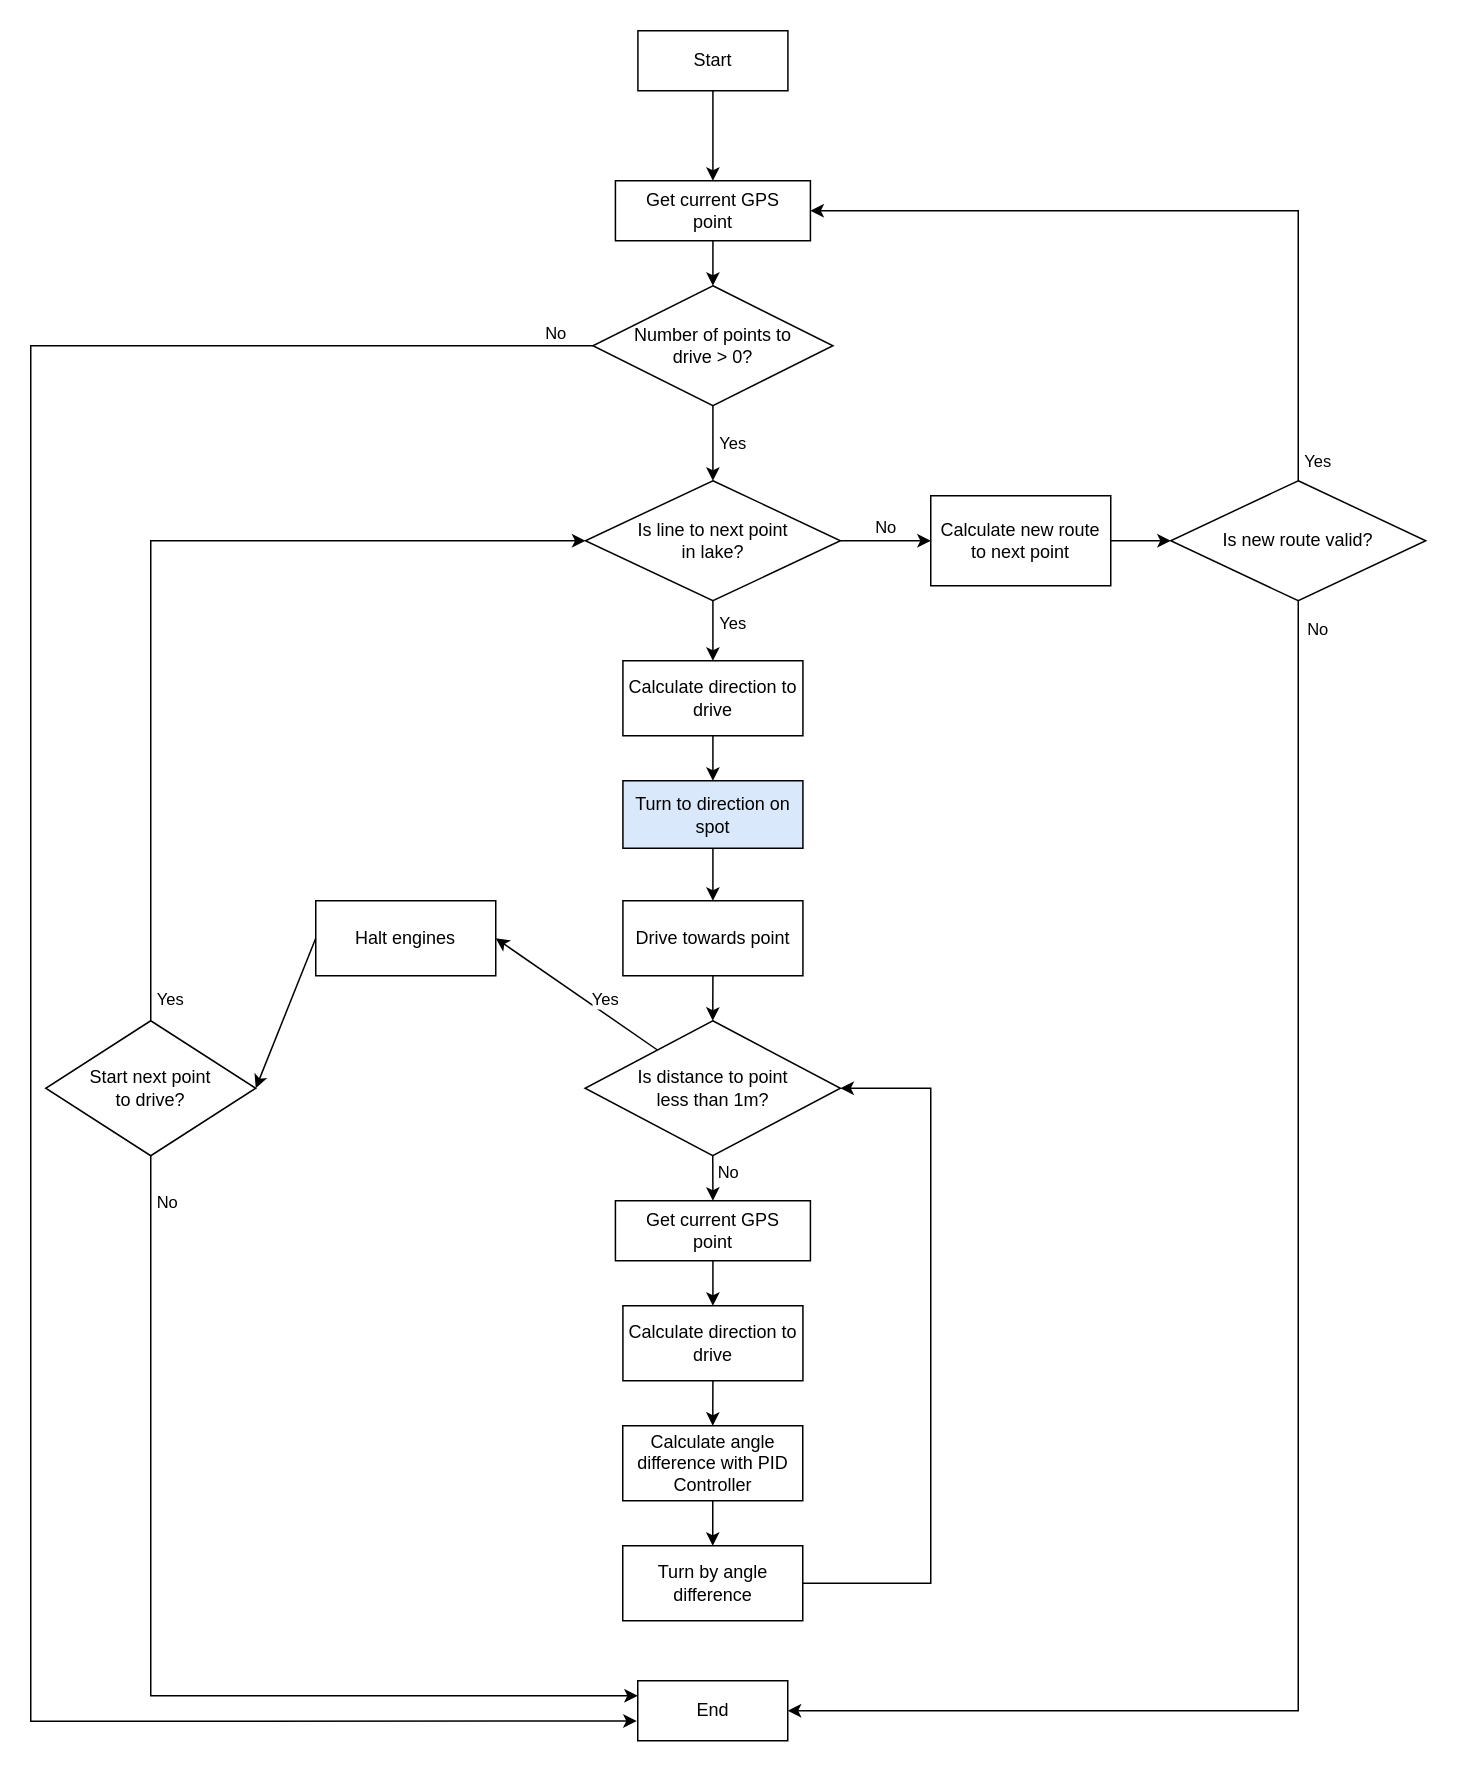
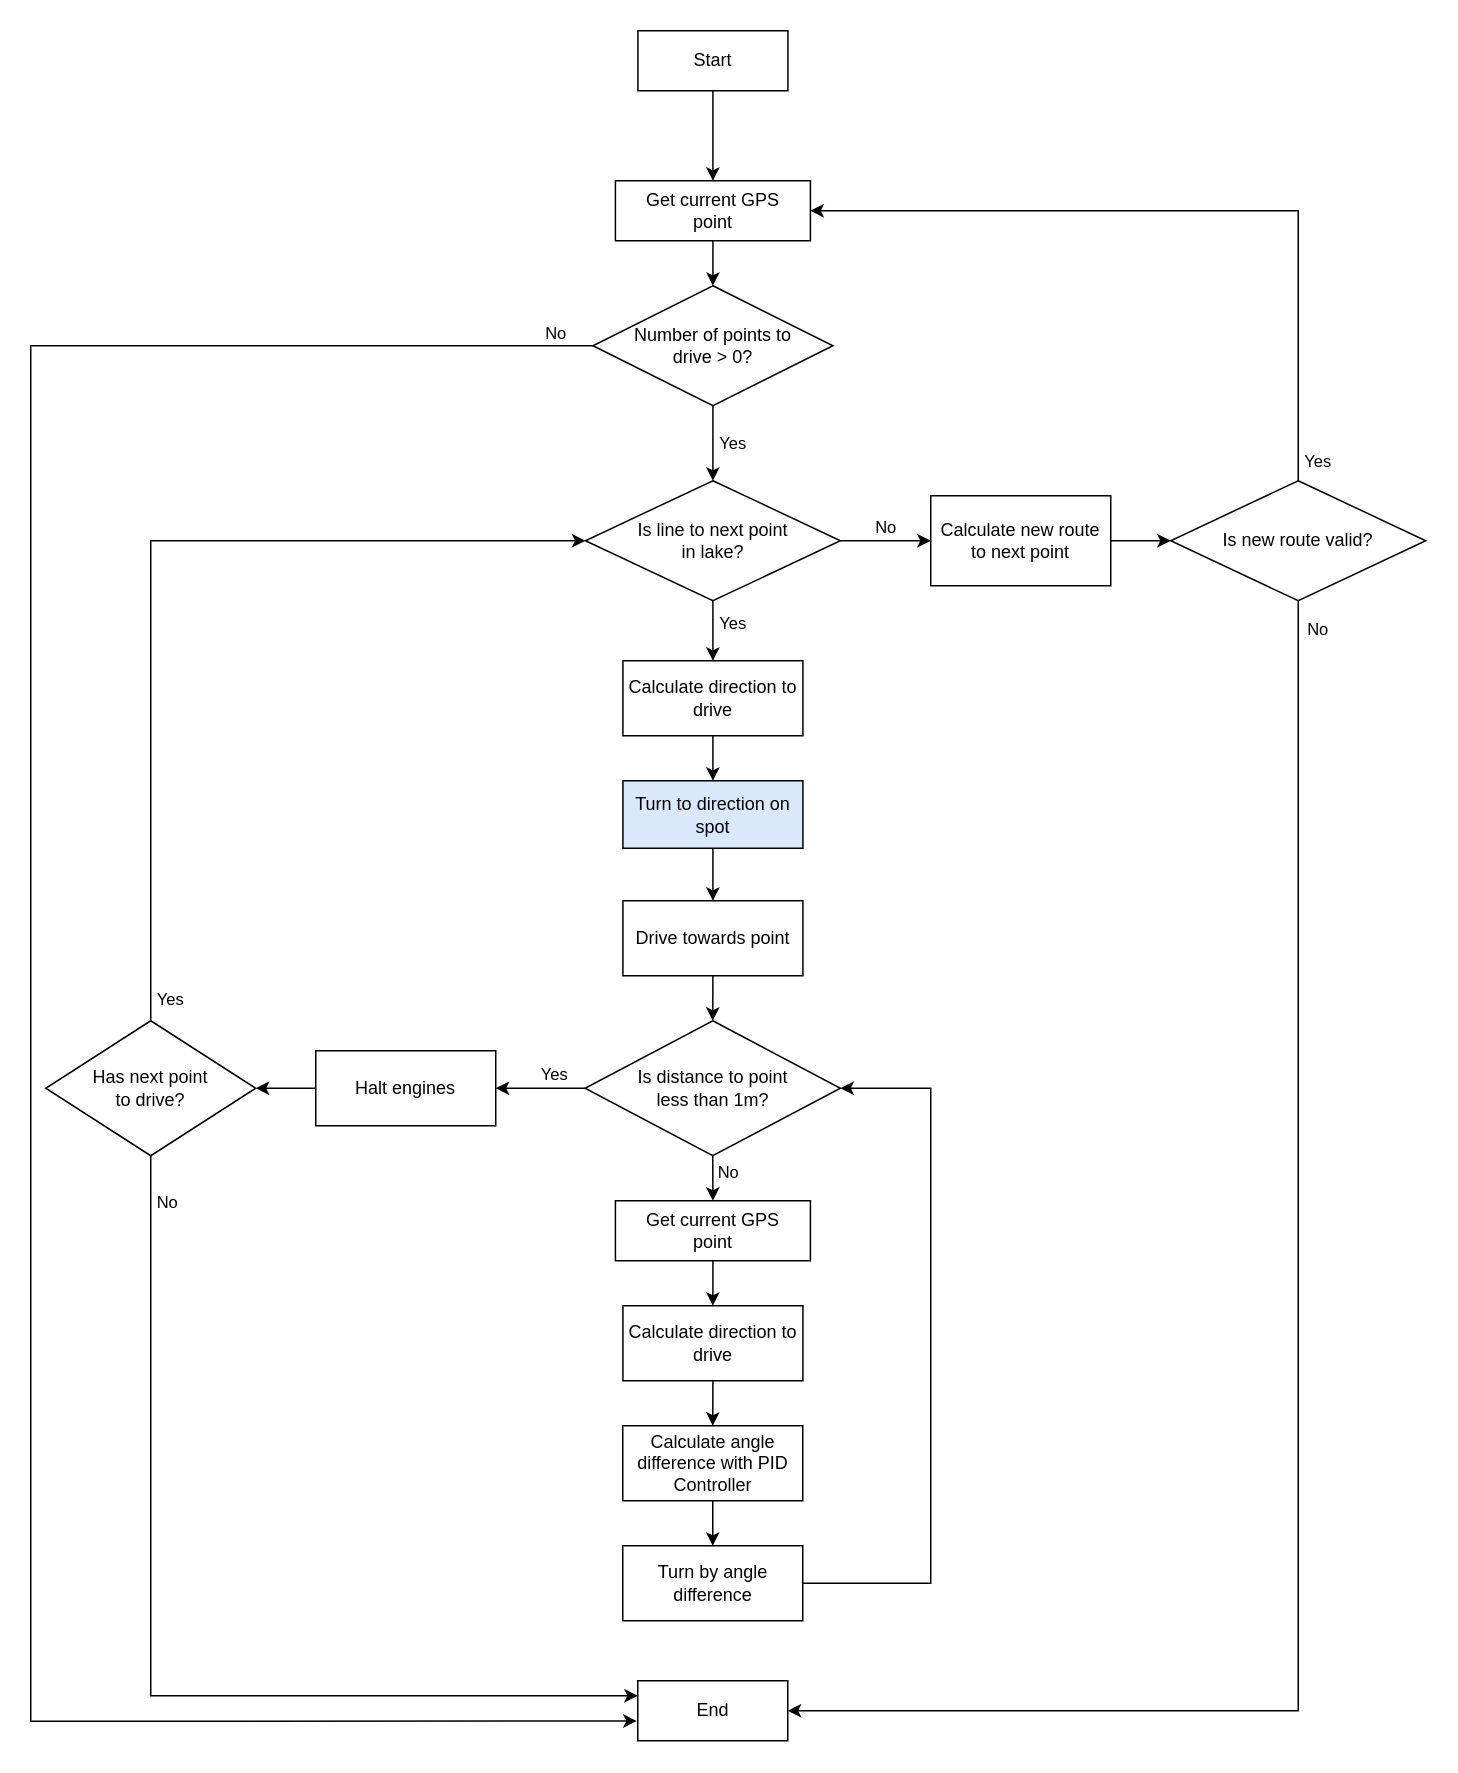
(406, 938) -> (406, 1088)
(151, 1088) -> (151, 1088)
